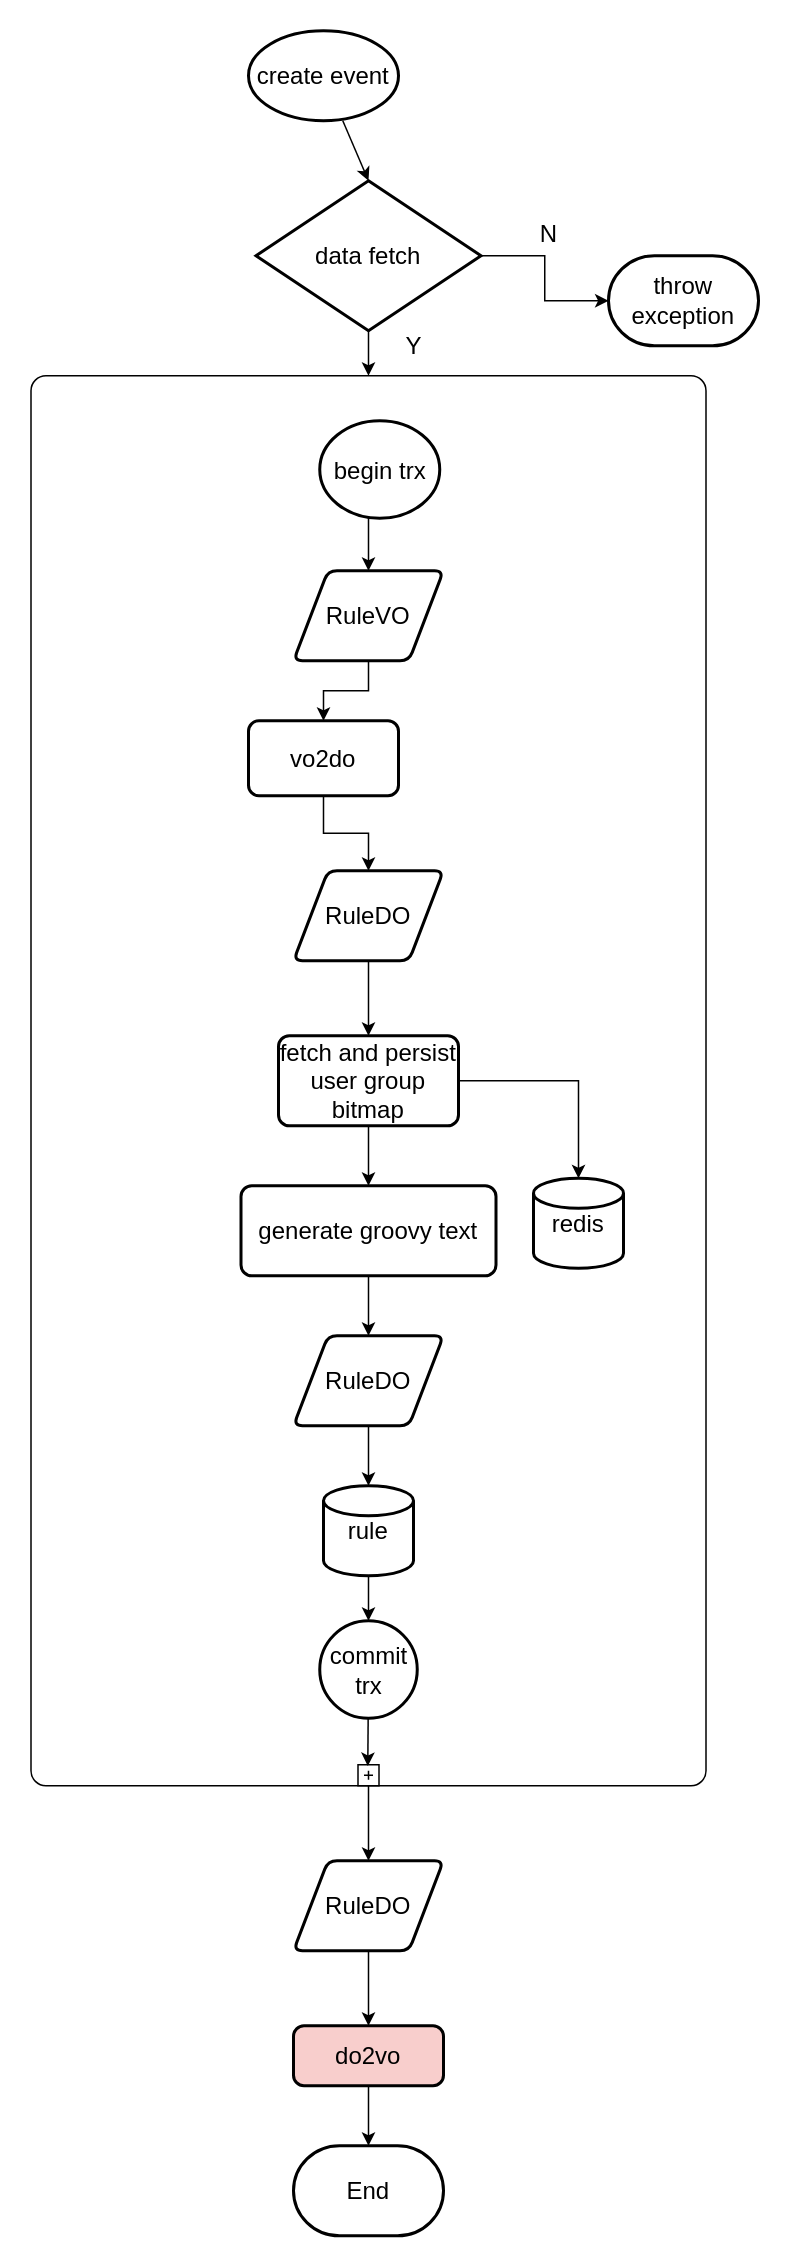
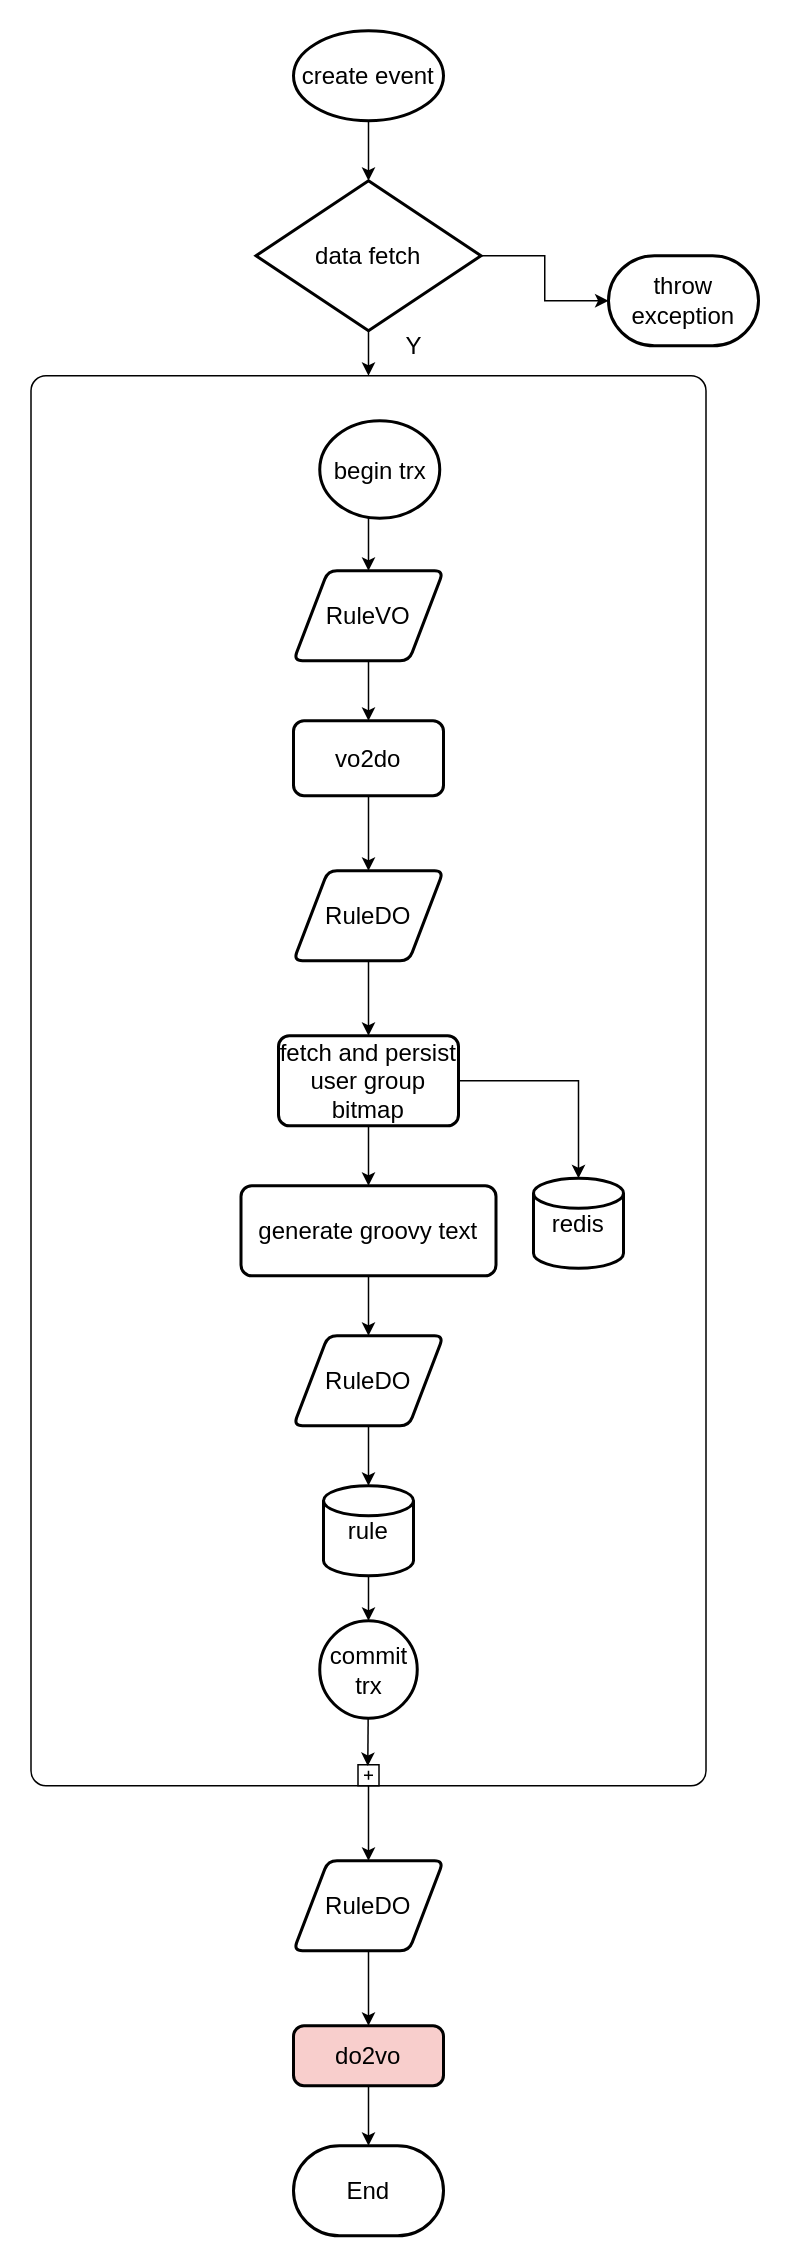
(323, 76) -> (368, 76)
(548, 233) -> none
(323, 758) -> (368, 758)
